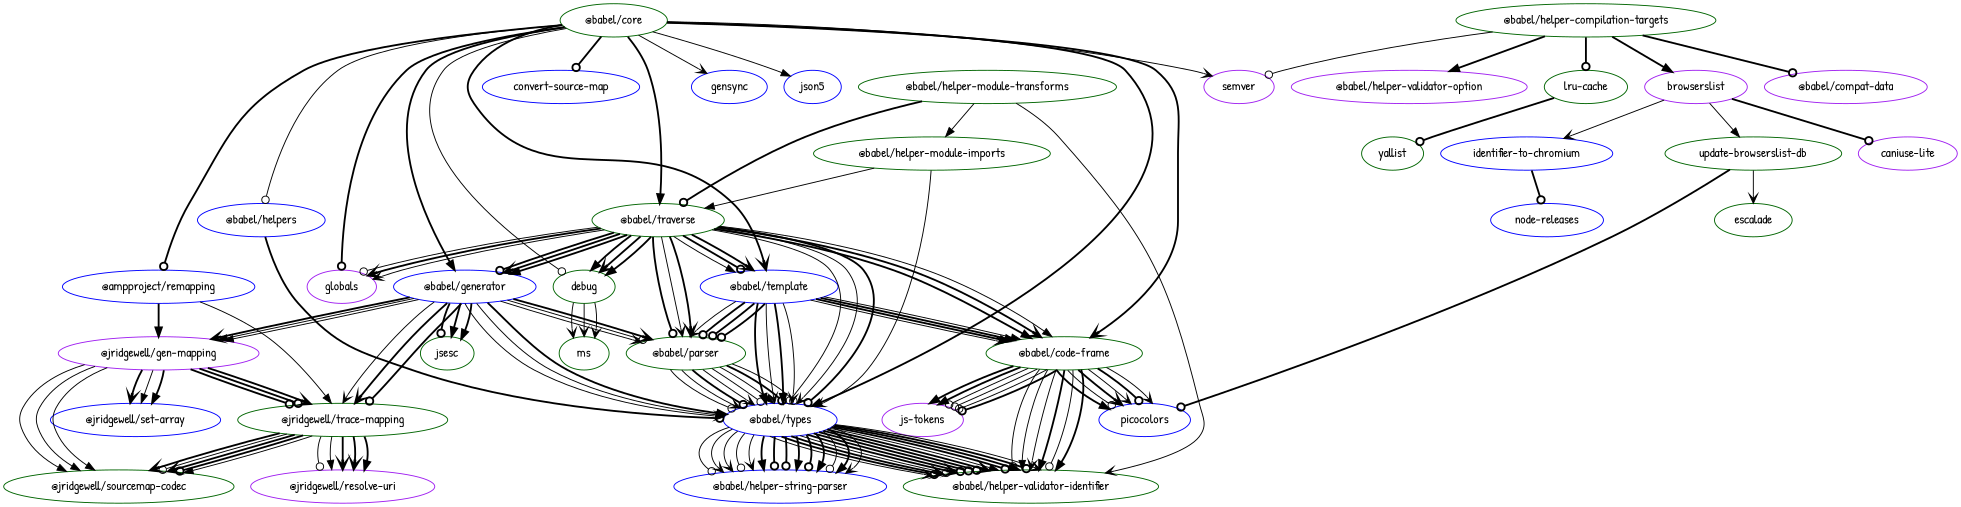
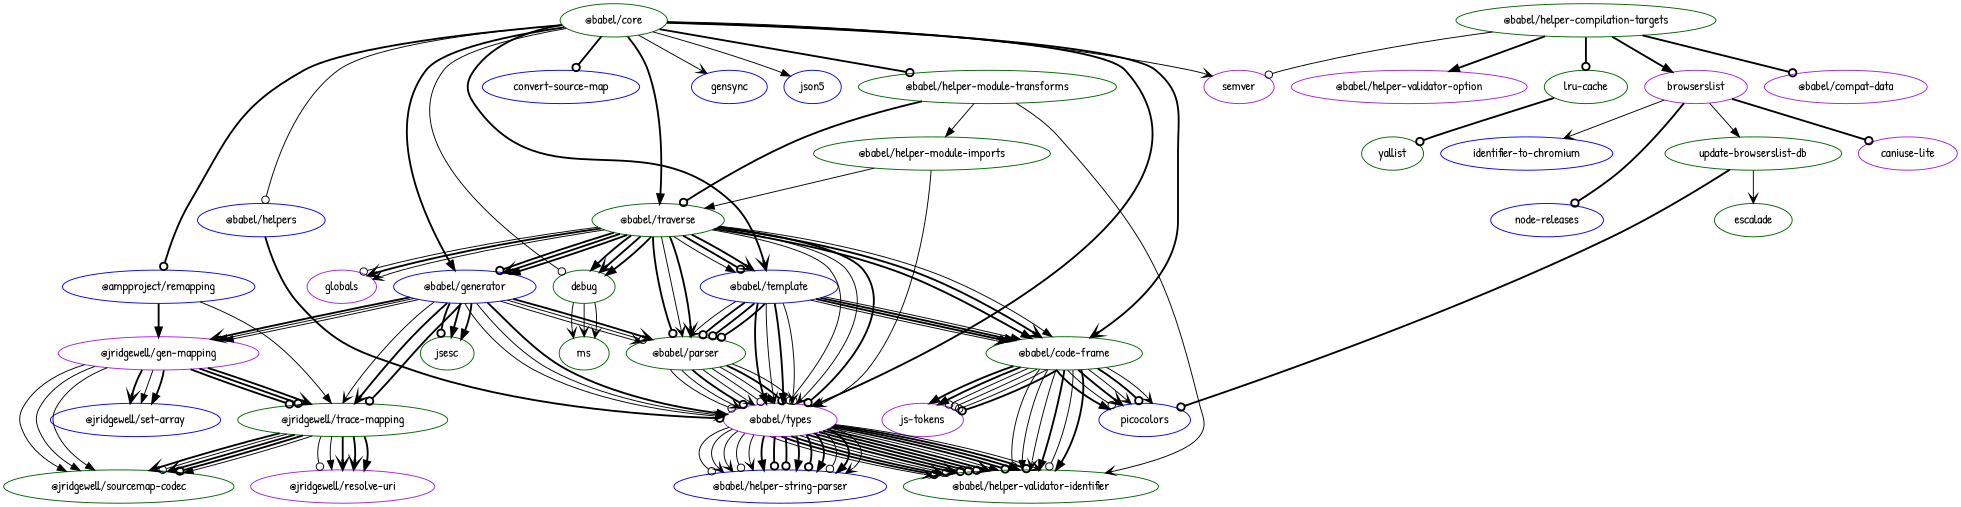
(393, 86) -> (783, 51)
(1536, 183) -> (1636, 157)
(780, 420) -> (780, 420)
